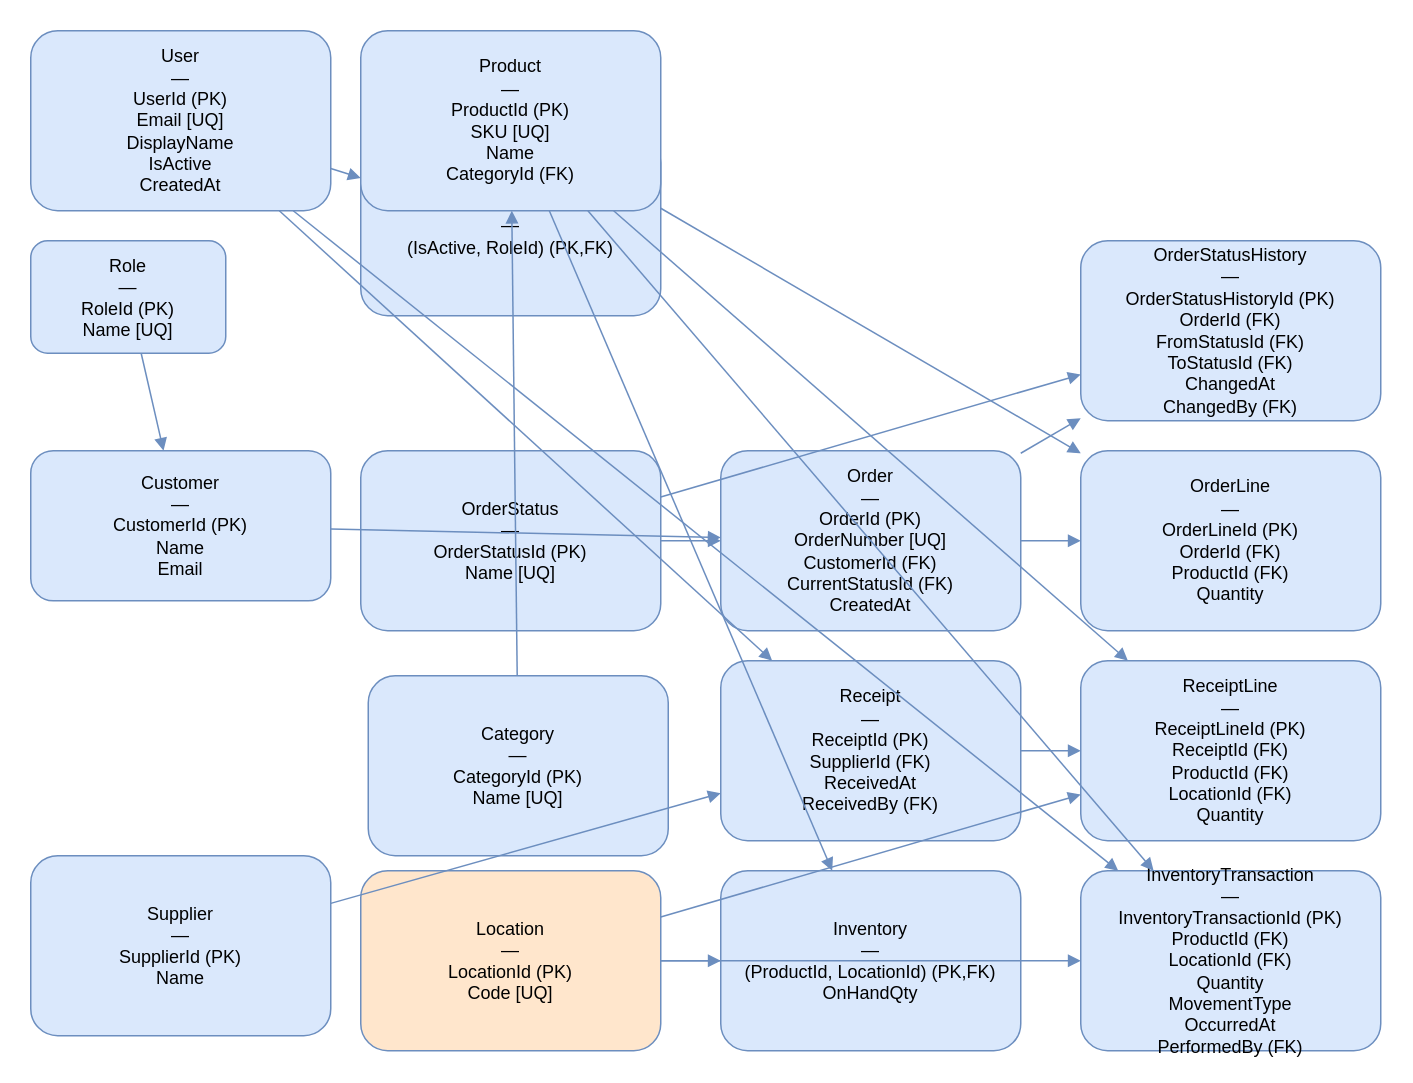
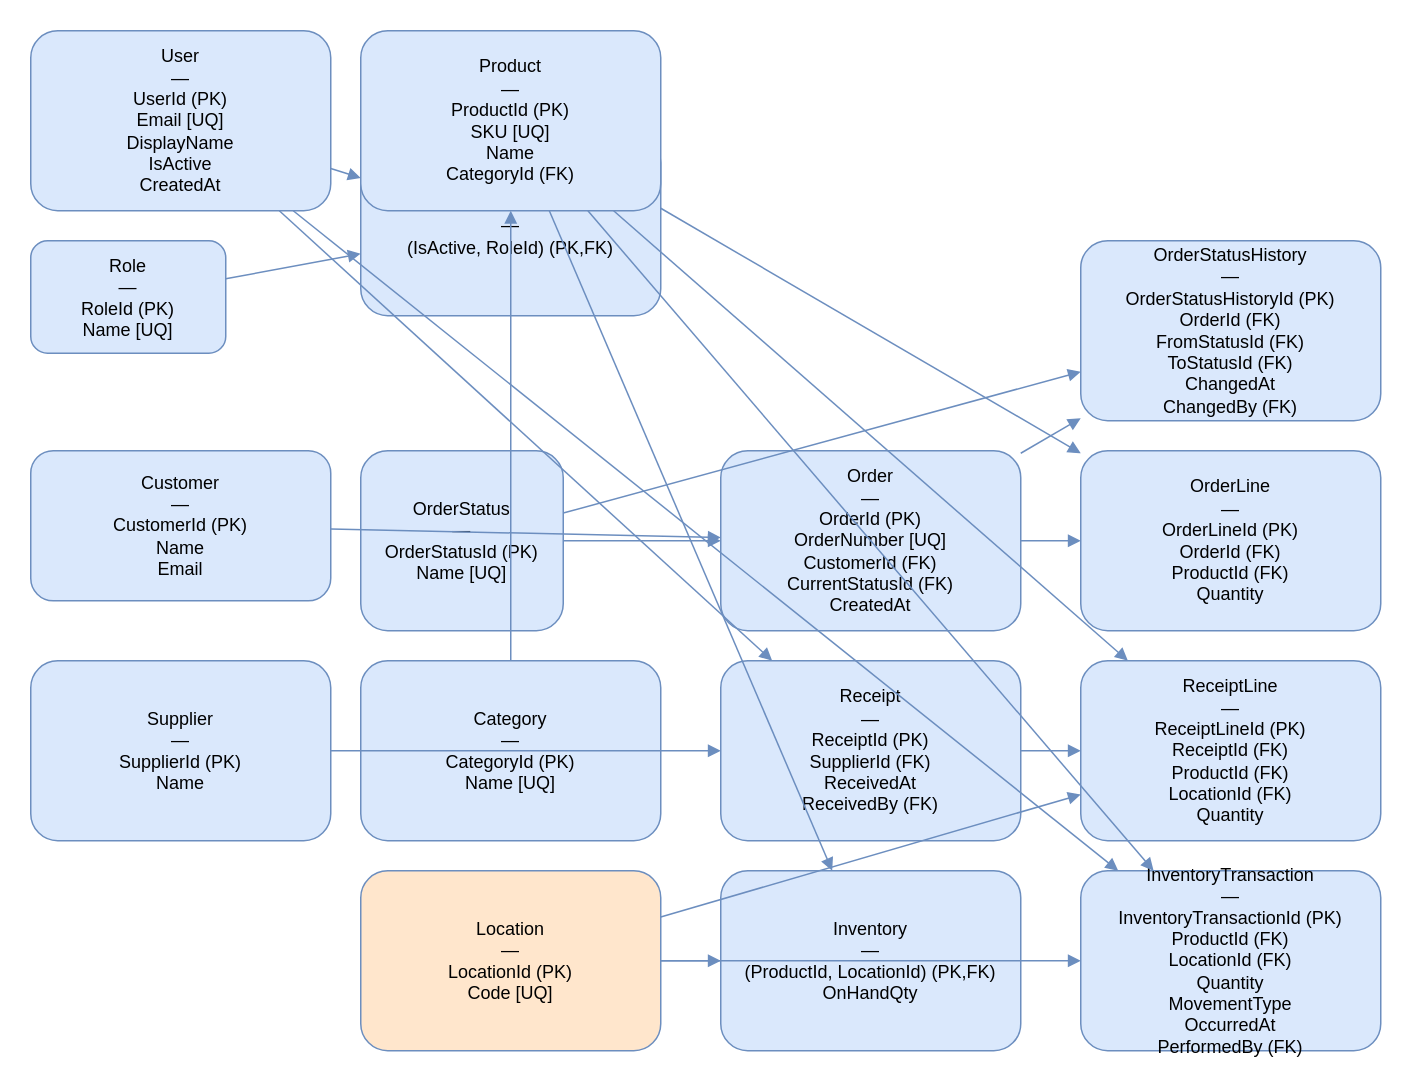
(151, 396) -> (286, 268)
(511, 541) -> (462, 541)
(518, 766) -> (511, 751)
(181, 946) -> (181, 751)
